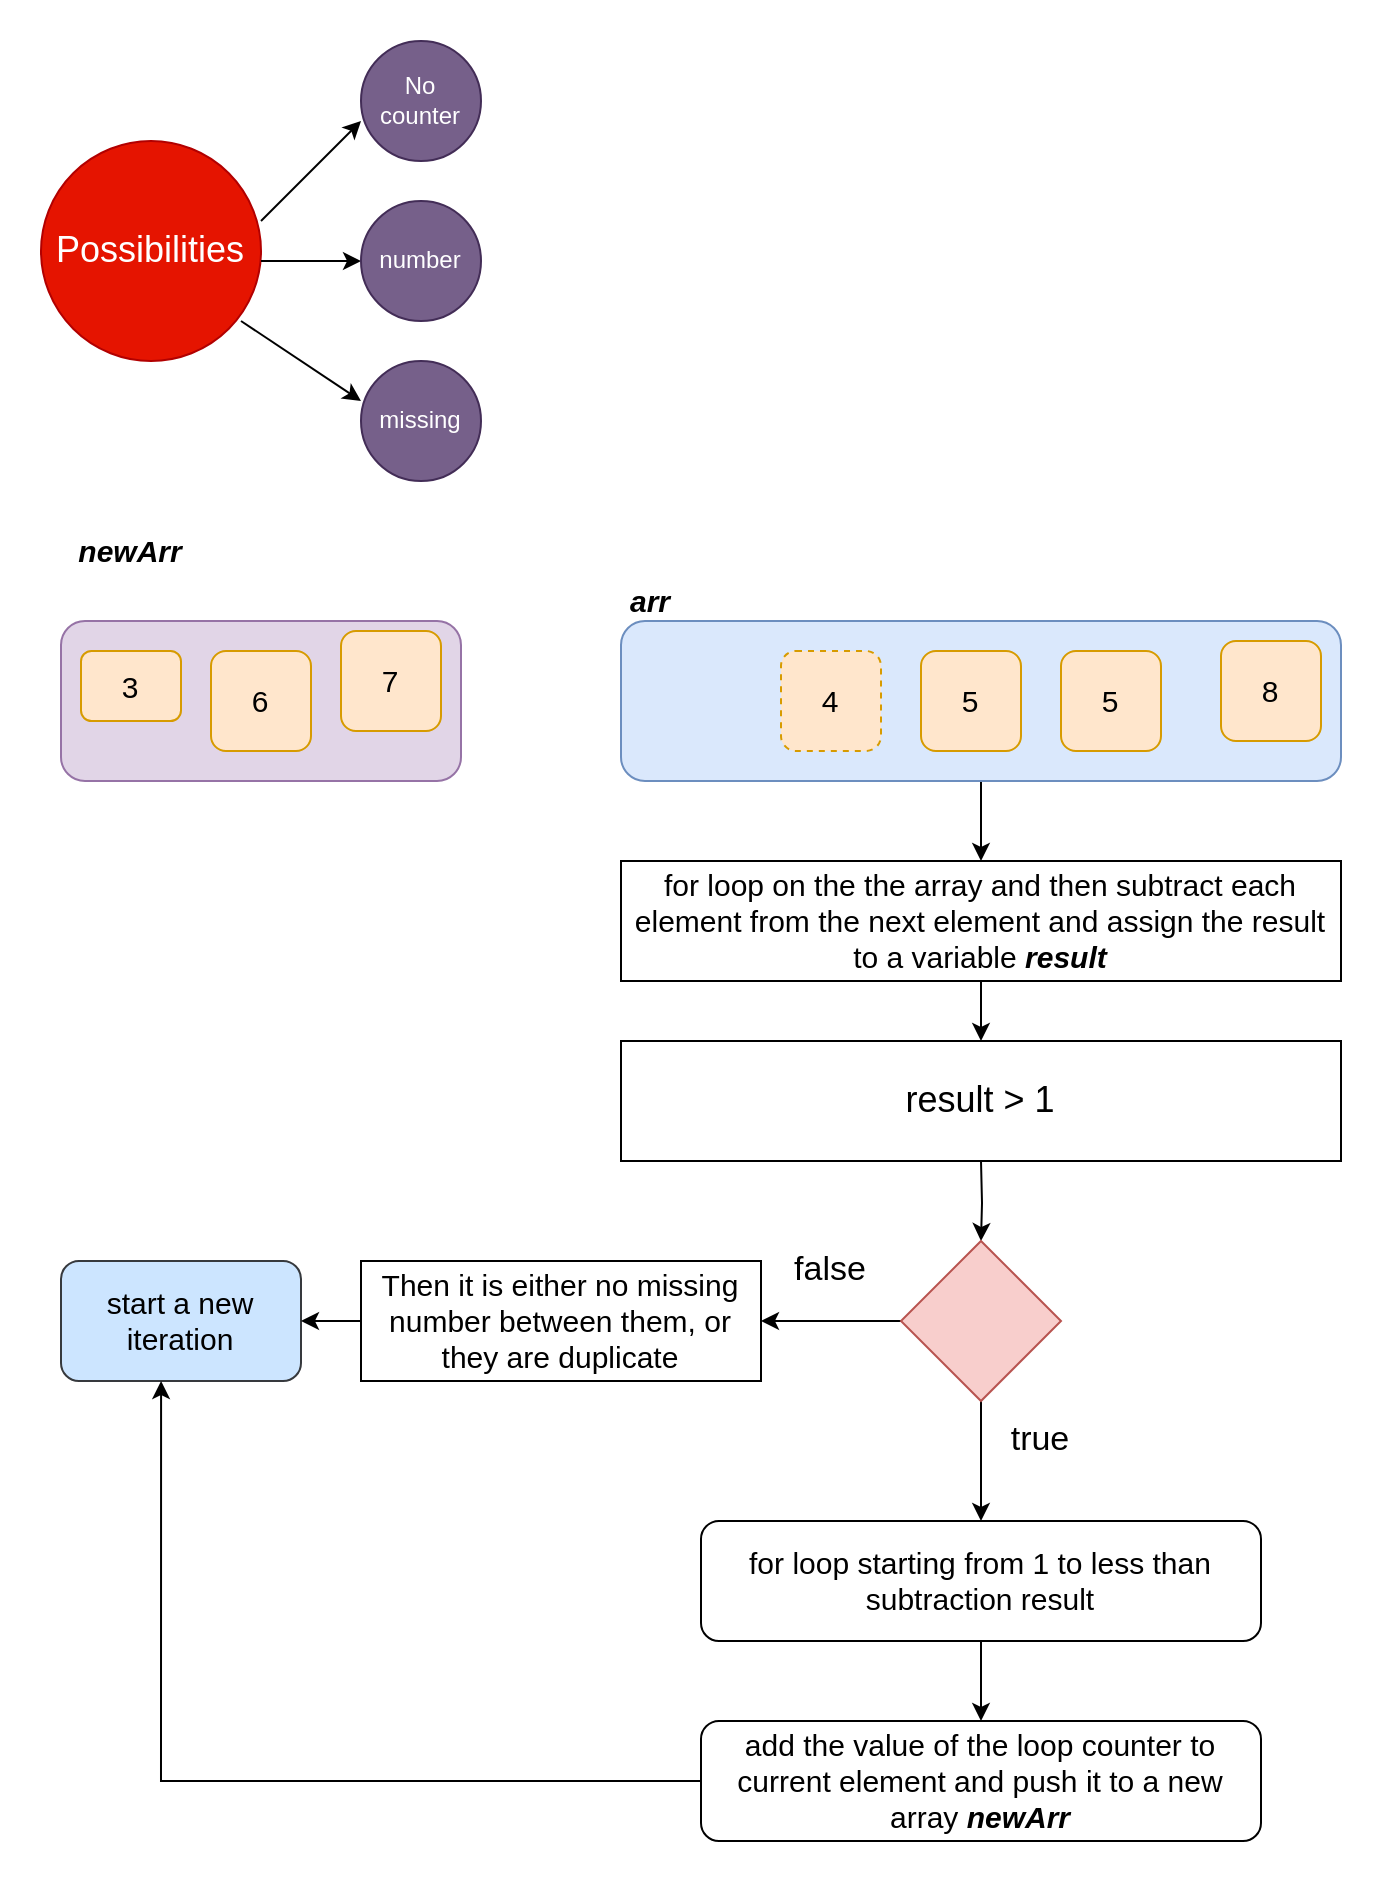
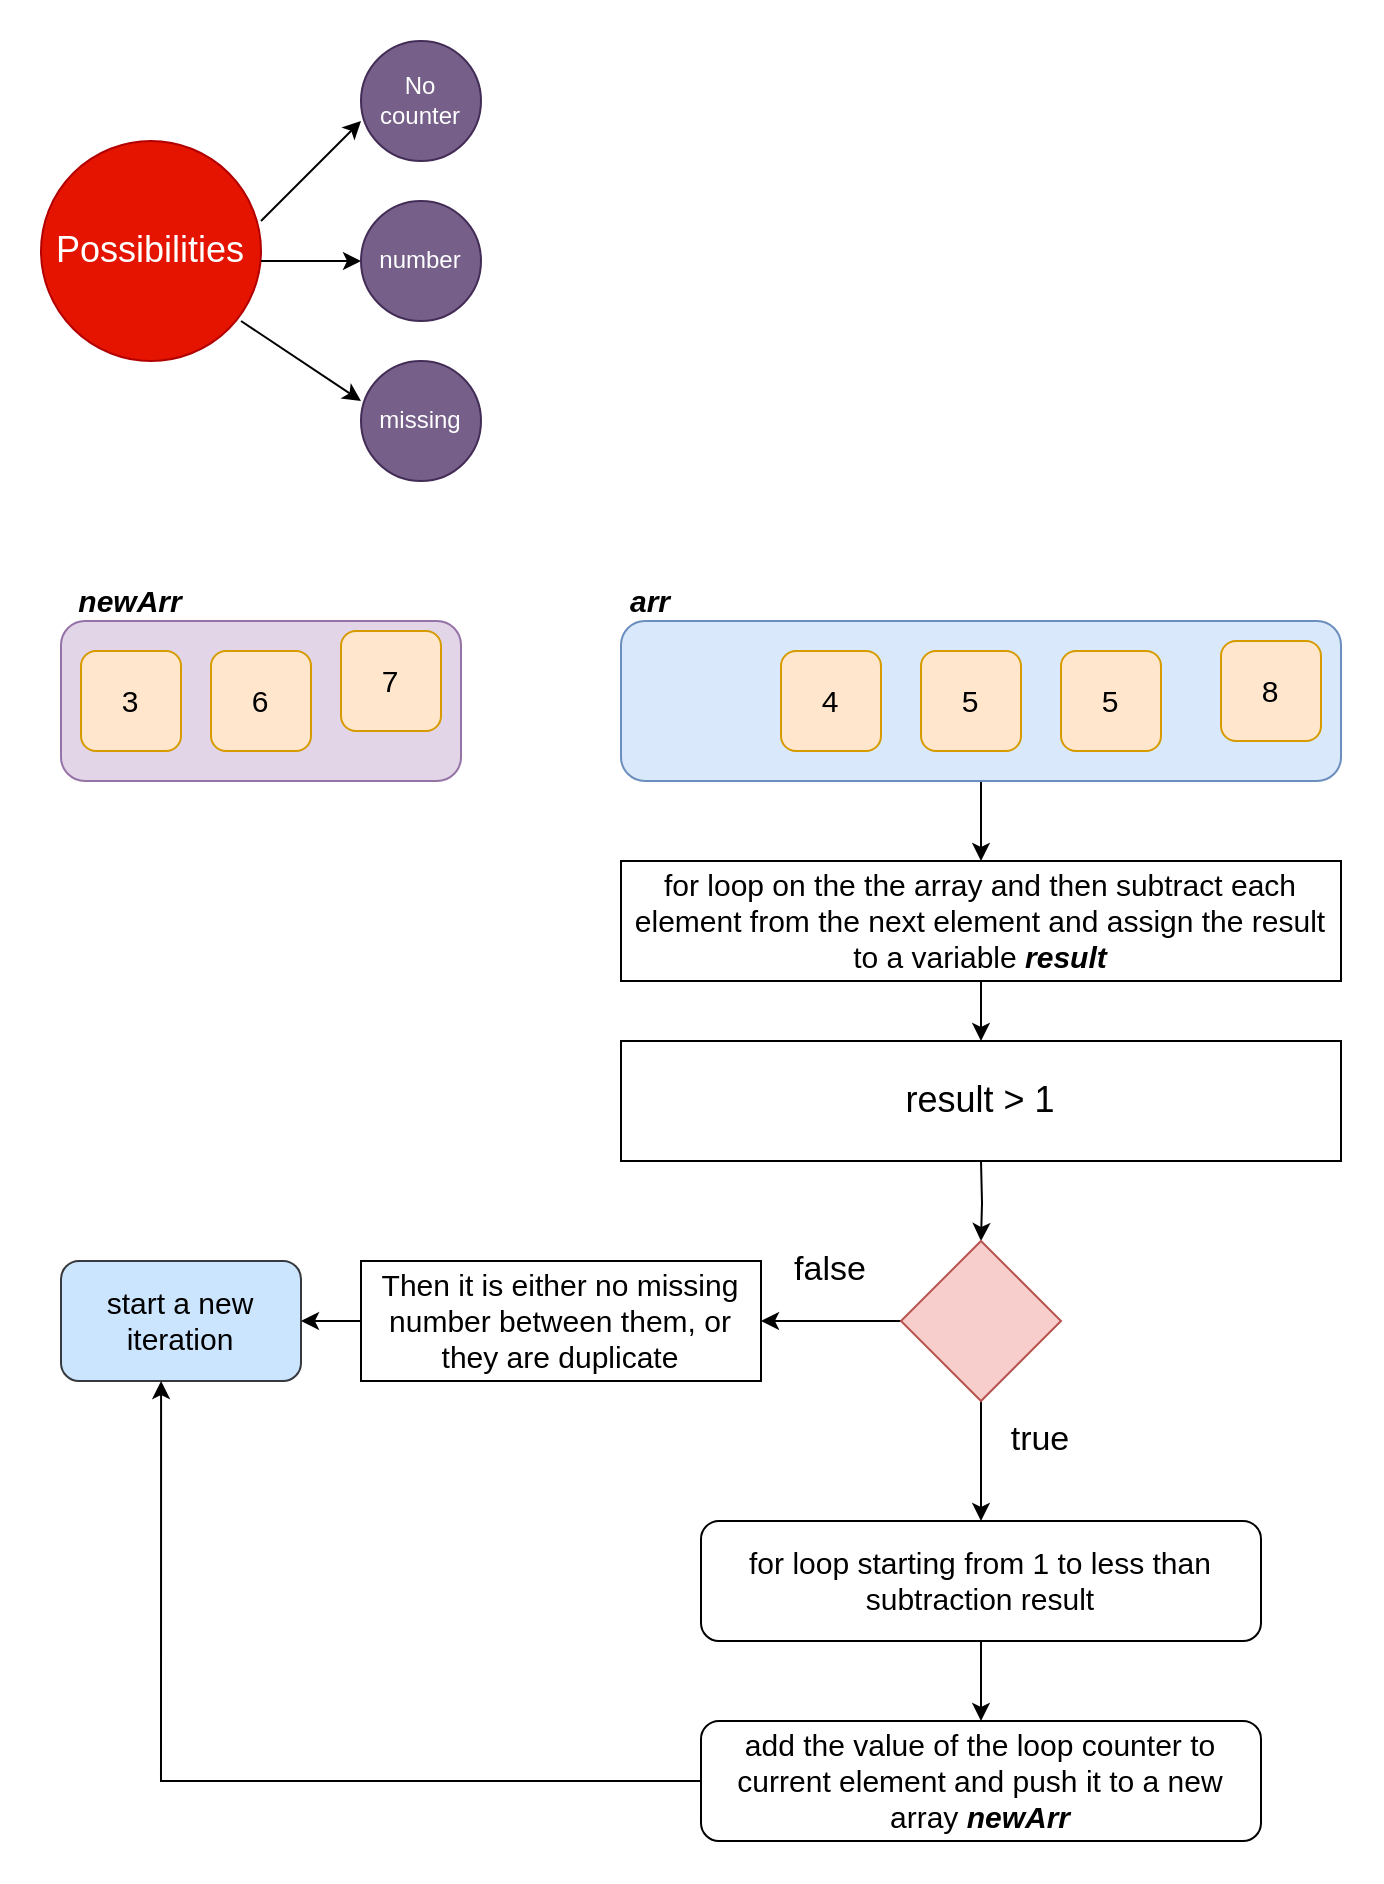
(131, 551) -> (131, 601)
(131, 686) -> (131, 701)
(831, 701) -> (831, 701)
